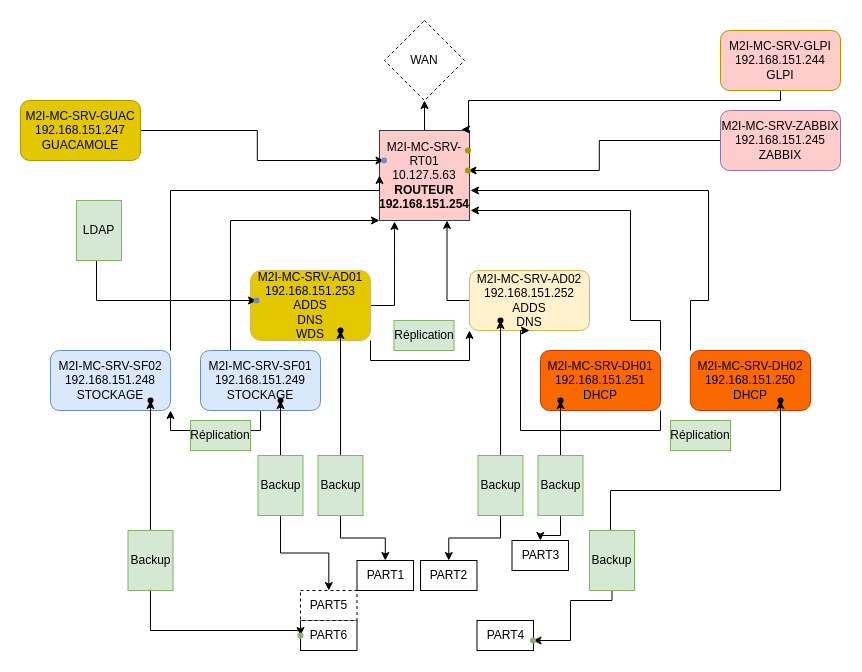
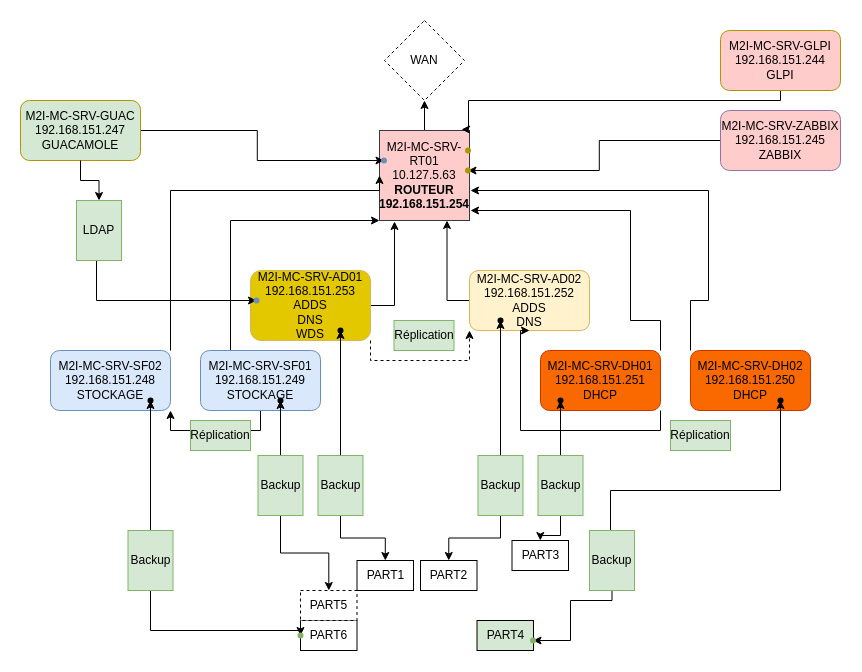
(81, 131) -> (81, 131)
none -> (86, 181)
(422, 361) -> (422, 361)
(505, 636) -> (505, 636)
